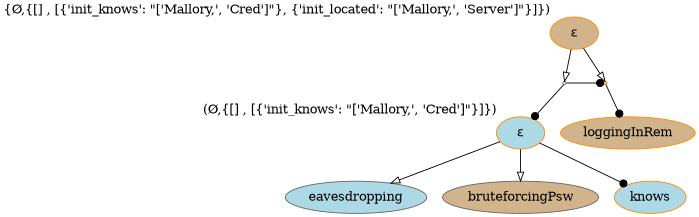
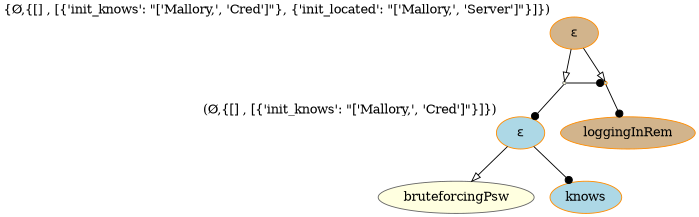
(356, 197) -> none
(521, 197) -> (456, 197)
